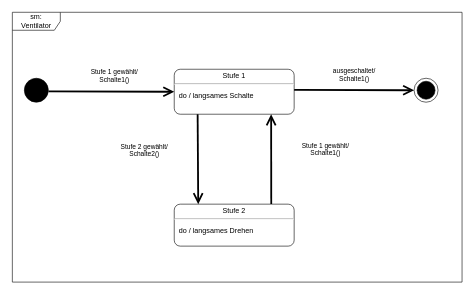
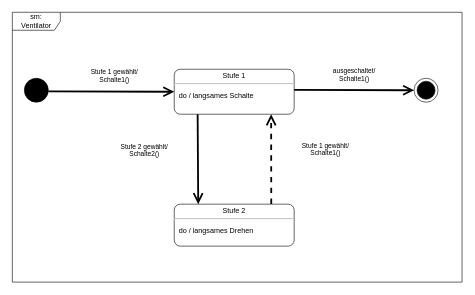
(271, 159) -> (271, 159)
